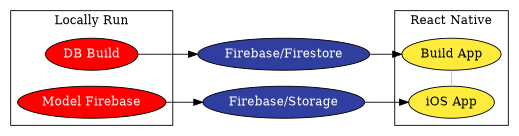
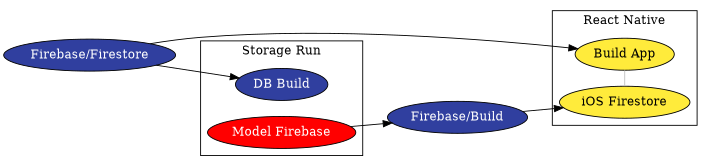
(92, 21) -> (282, 51)
(92, 54) -> (282, 84)
(163, 54) -> (193, 71)
(284, 102) -> (458, 117)
(452, 102) -> (625, 102)
